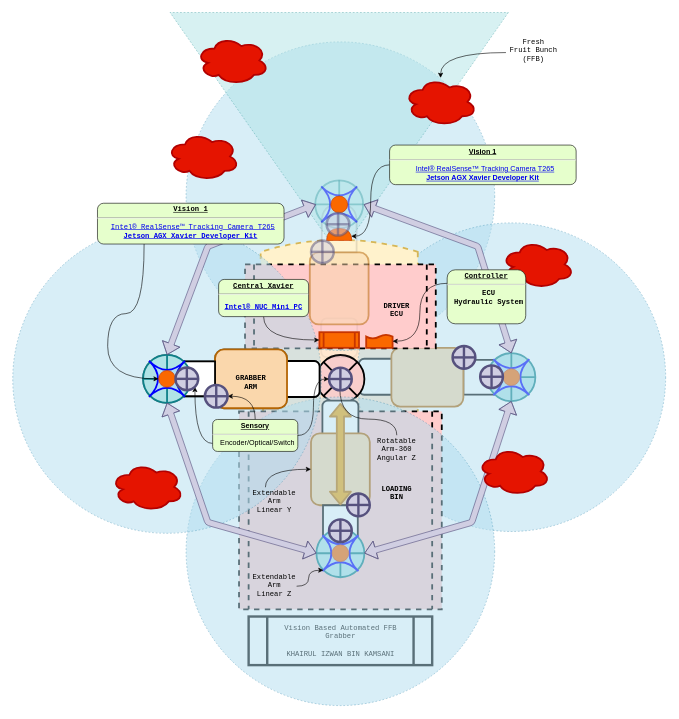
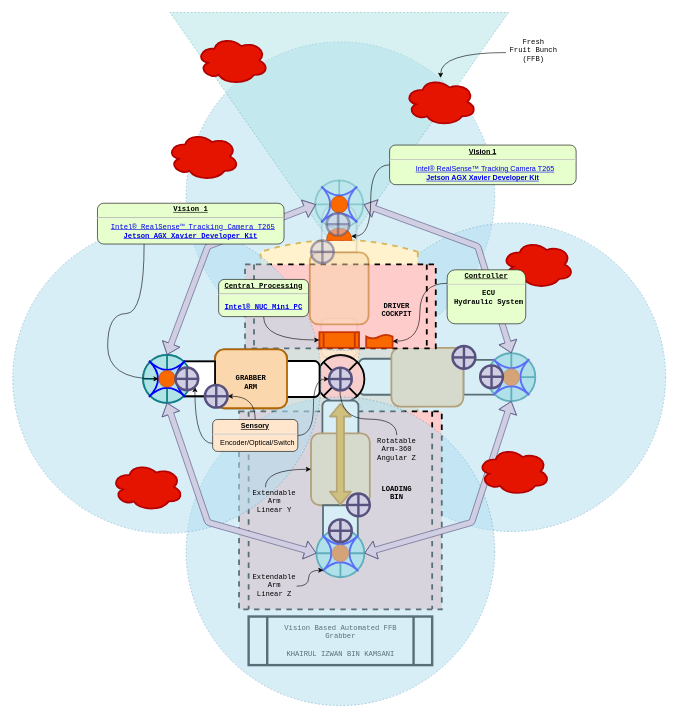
(264, 279) -> (264, 279)
(397, 305) -> (397, 305)
(255, 435) -> (255, 435)
